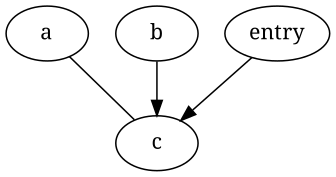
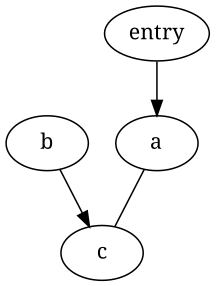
(222, 84) -> (157, 81)
